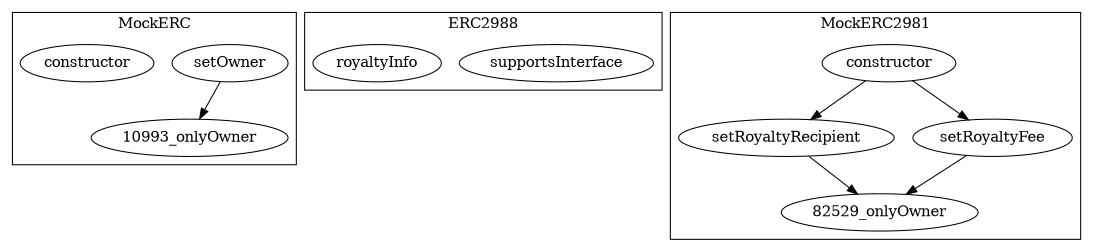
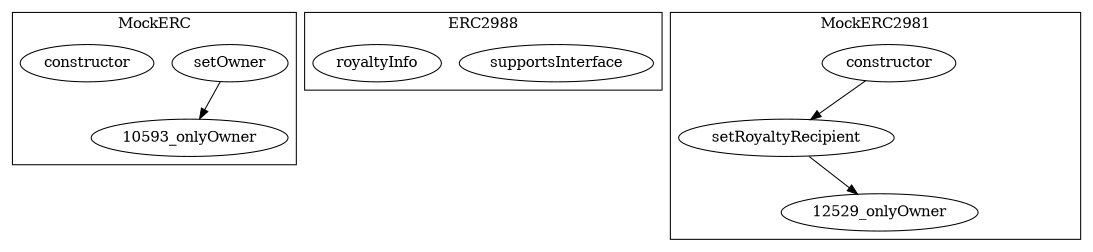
(190, 138) -> (190, 138)
(993, 138) -> none
(880, 212) -> (880, 212)
